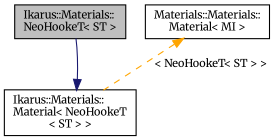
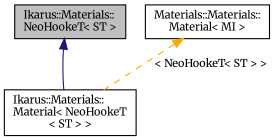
(77, 59) -> (63, 70)
